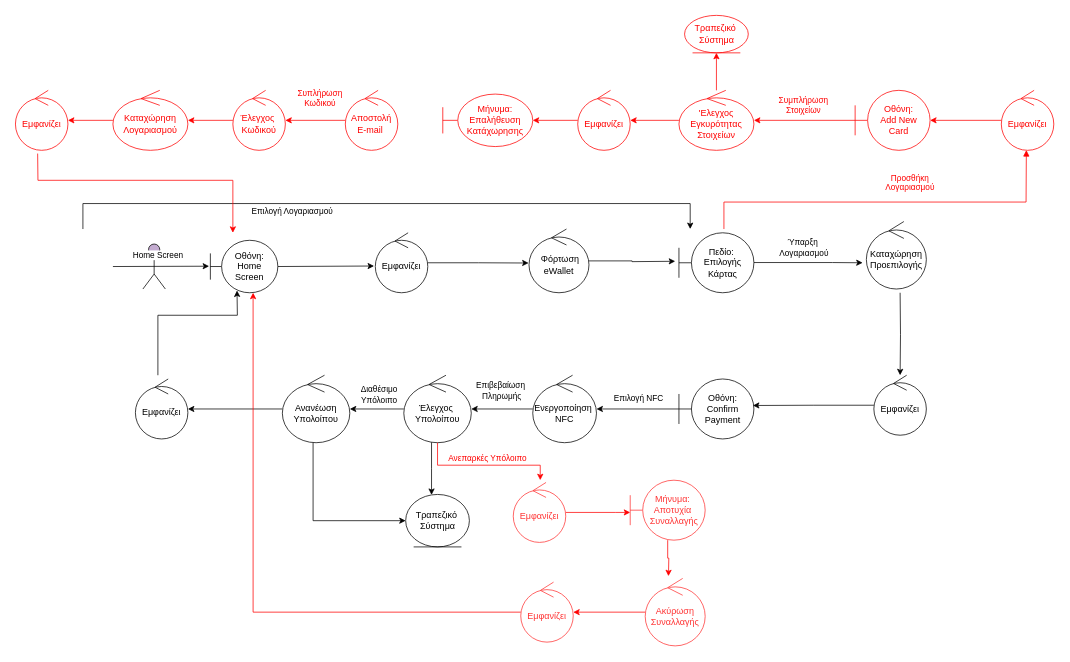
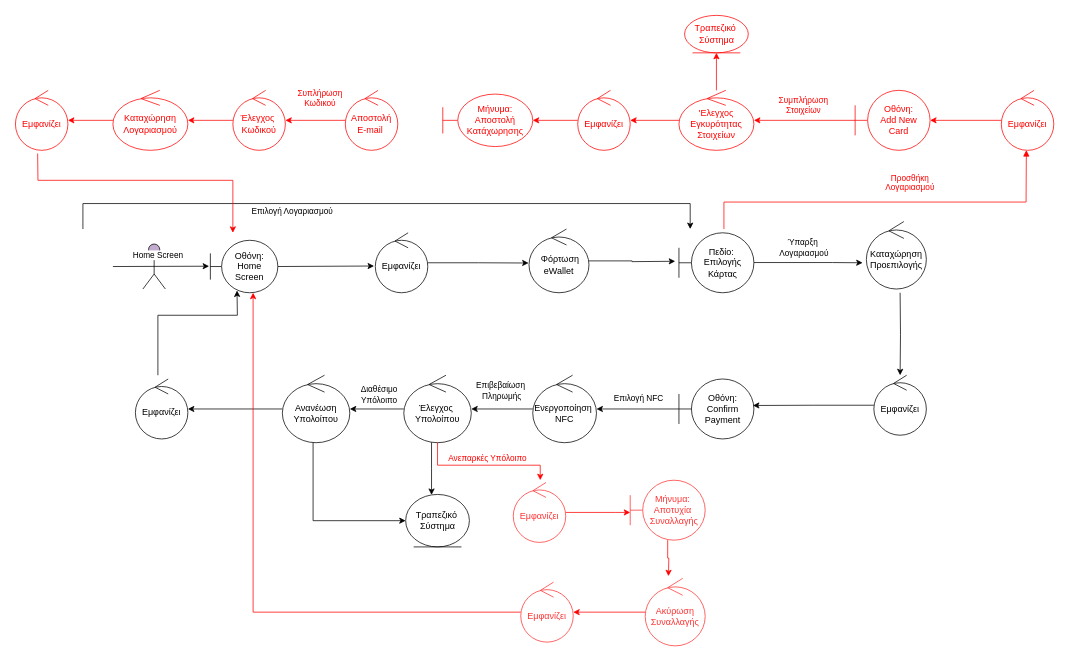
(495, 120) -> (495, 120)
